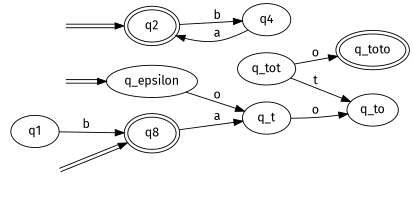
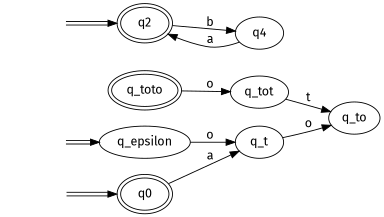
(311, 61) -> (202, 91)
(35, 131) -> none
(152, 133) -> (145, 194)
